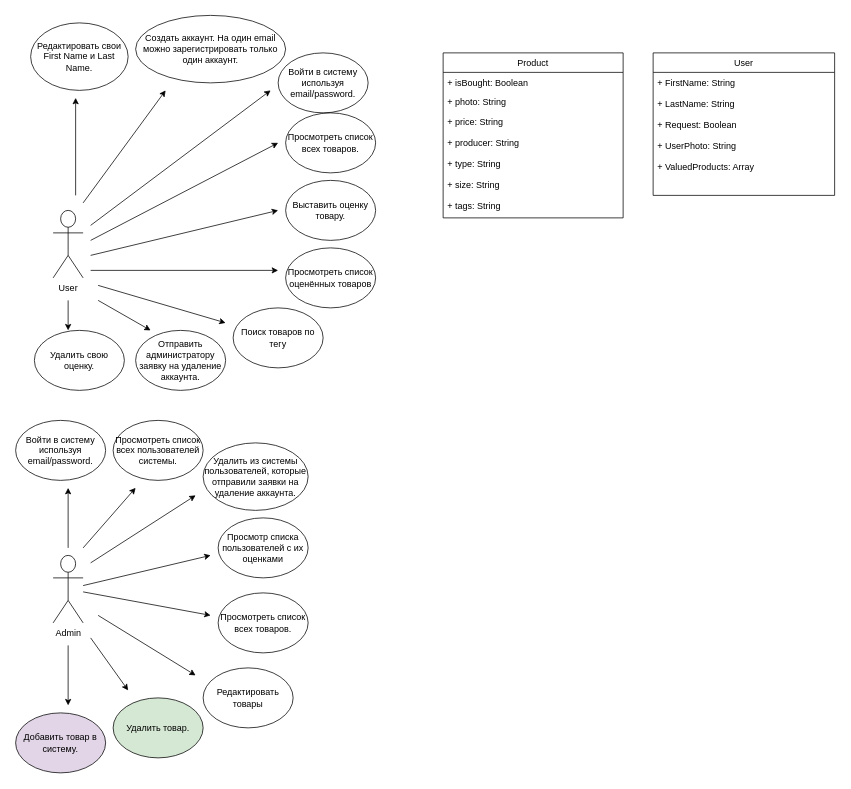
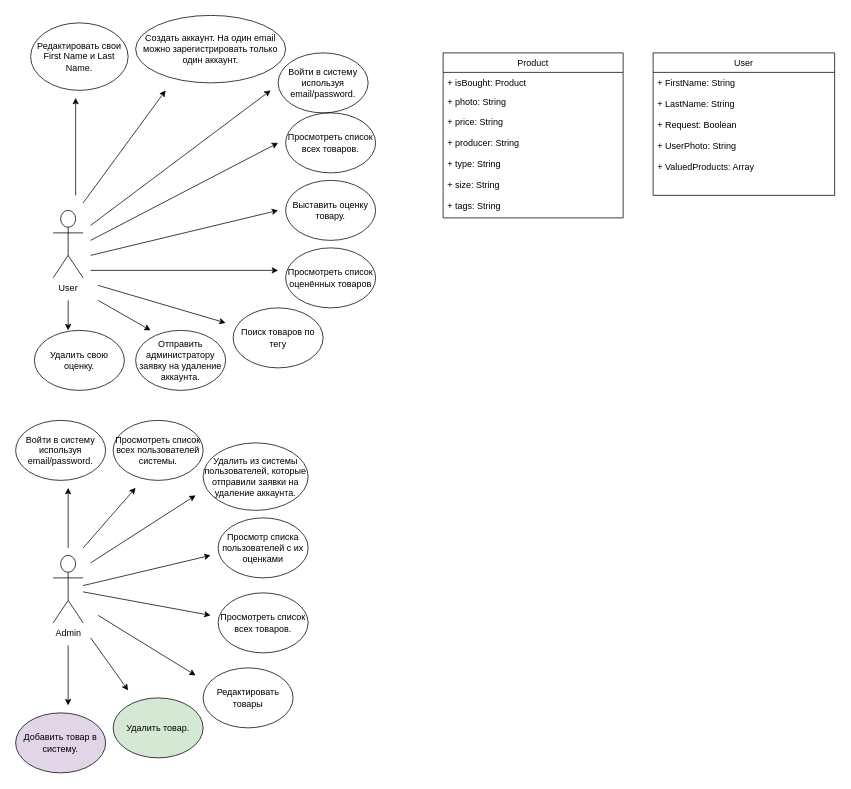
(489, 83) -> (490, 83)
